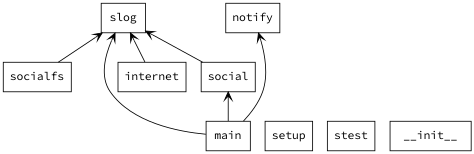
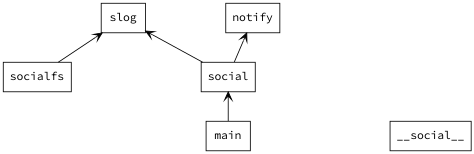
(152, 77) -> none
(265, 84) -> (239, 51)
(130, 111) -> none
(289, 136) -> none
(351, 136) -> none
(431, 136) -> (431, 136)
